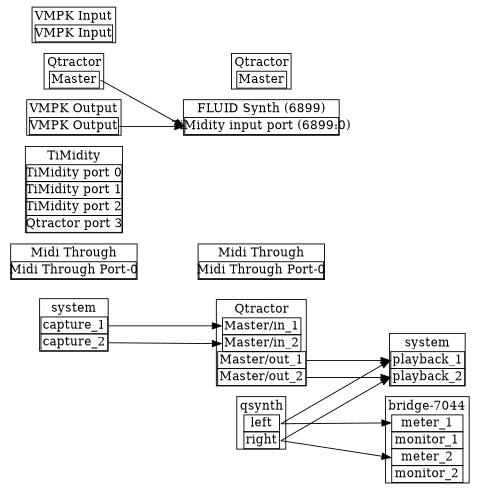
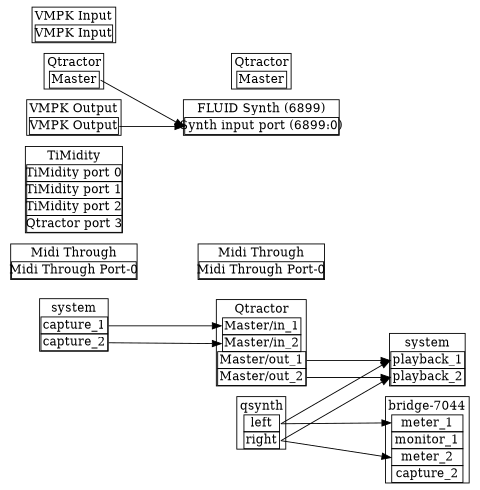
(262, 126) -> (262, 126)
(427, 474) -> (427, 474)
